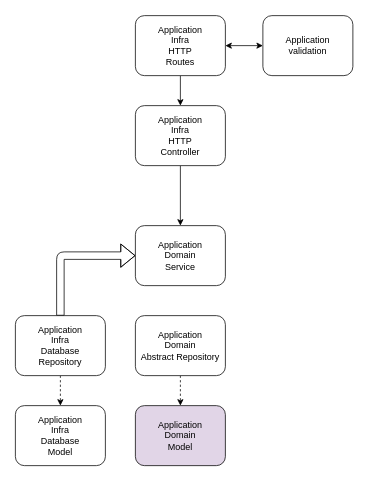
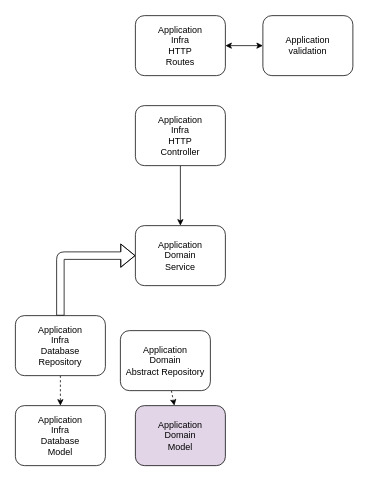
(180, 87) -> none
(180, 345) -> (165, 360)
